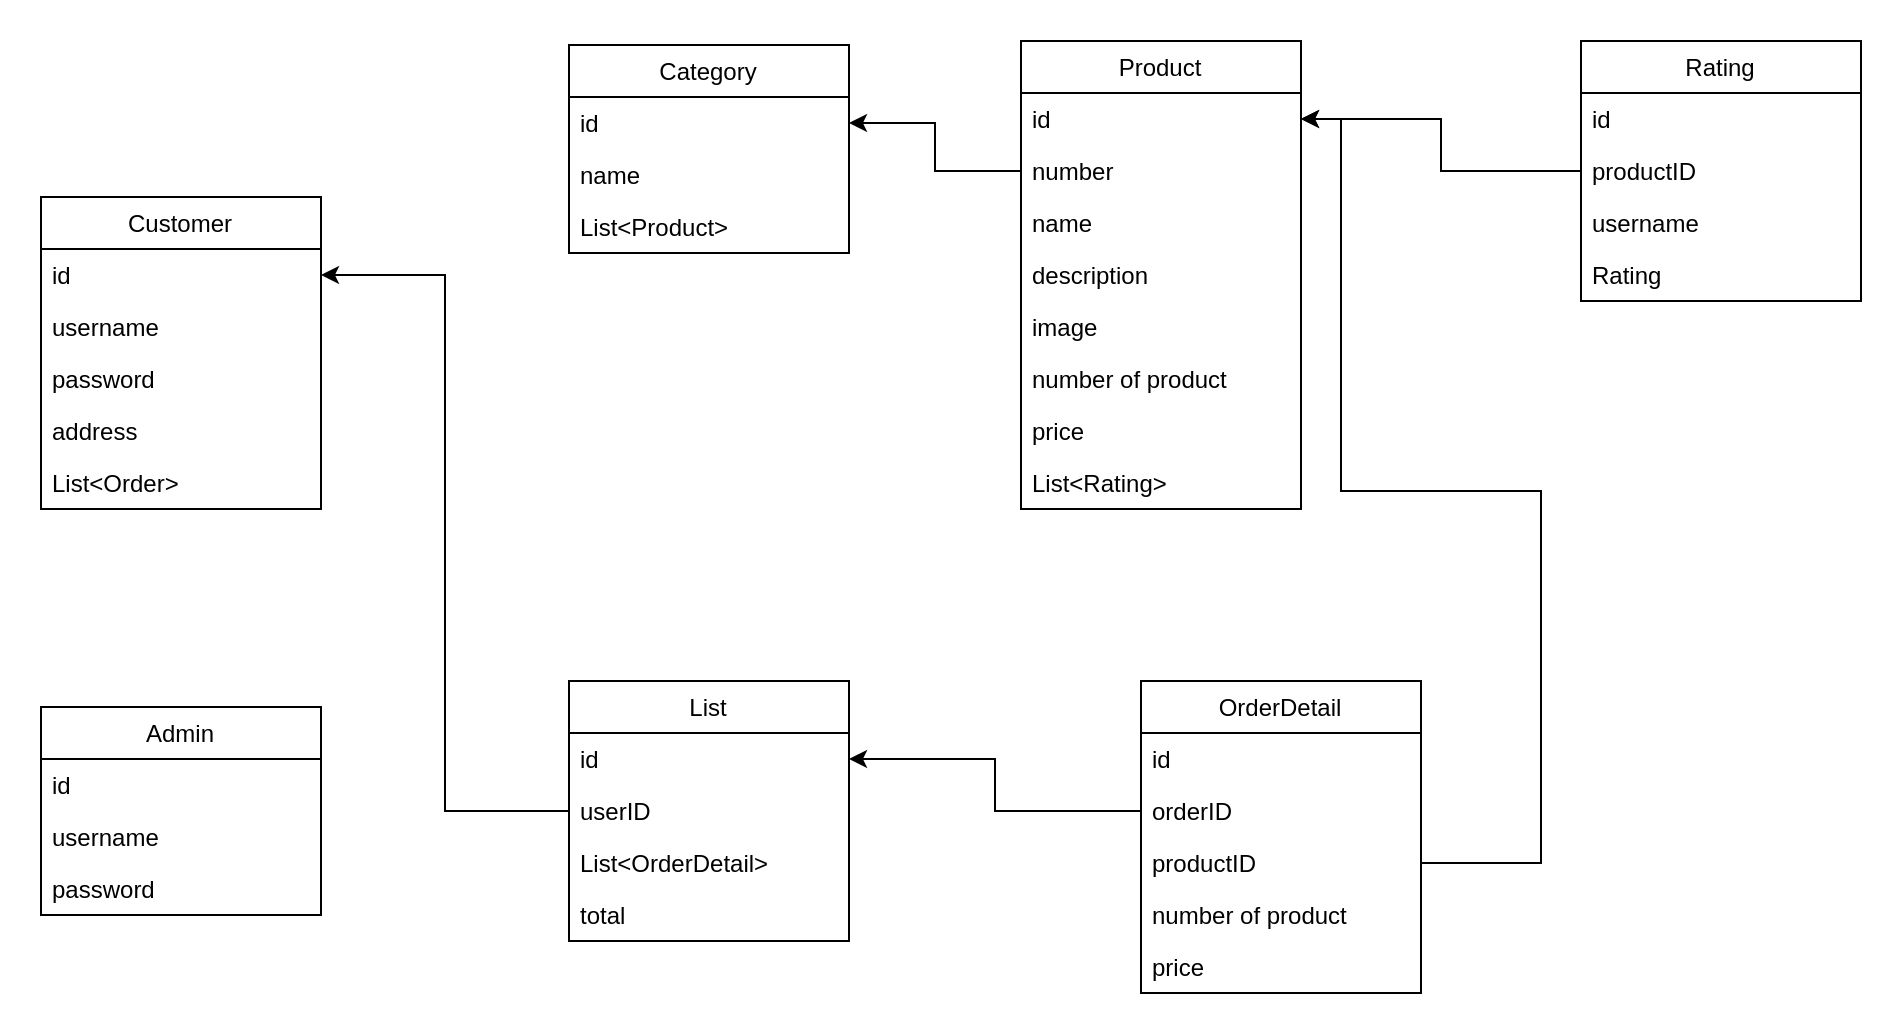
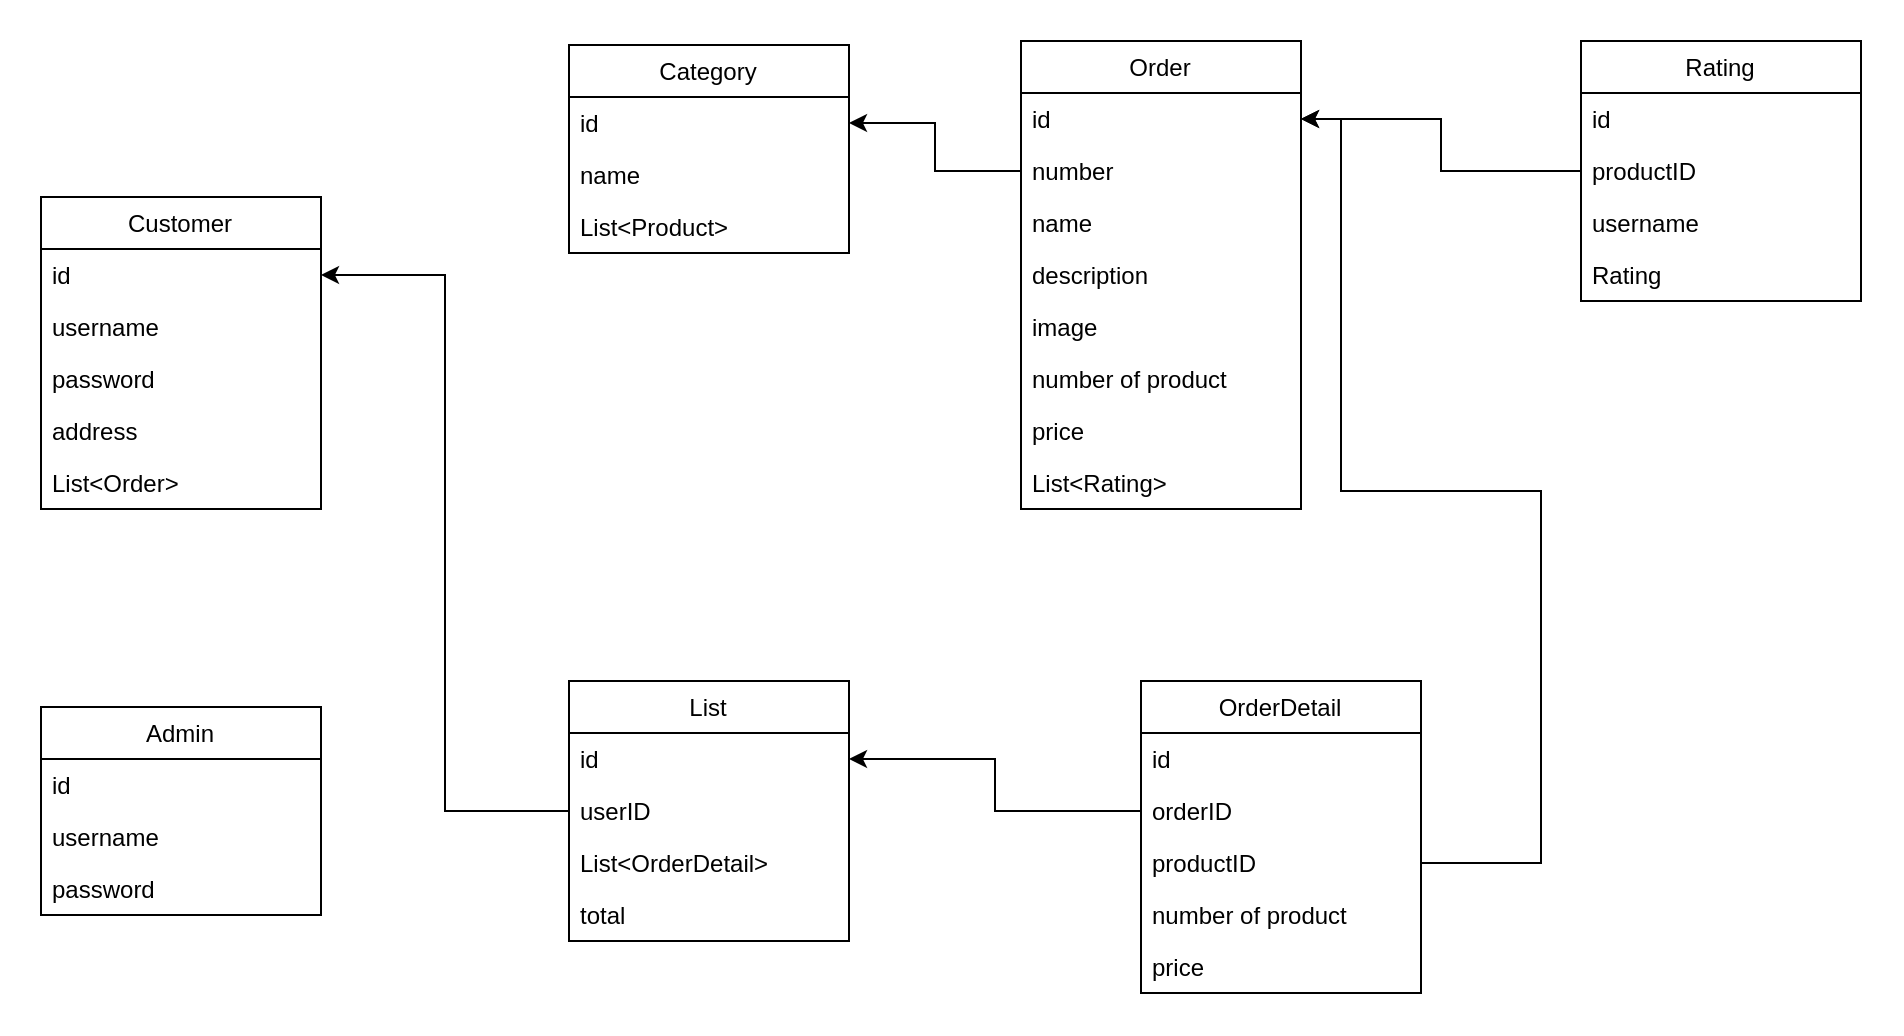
(1160, 68) -> (1160, 68)
